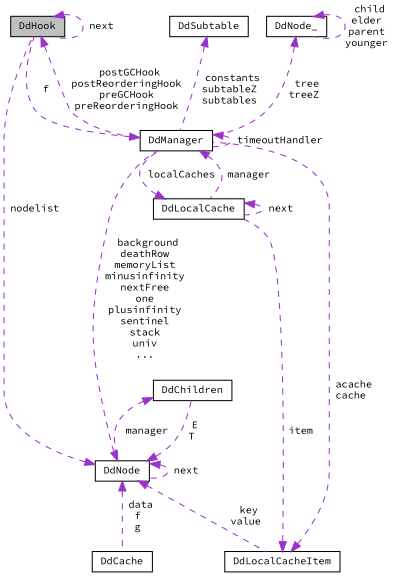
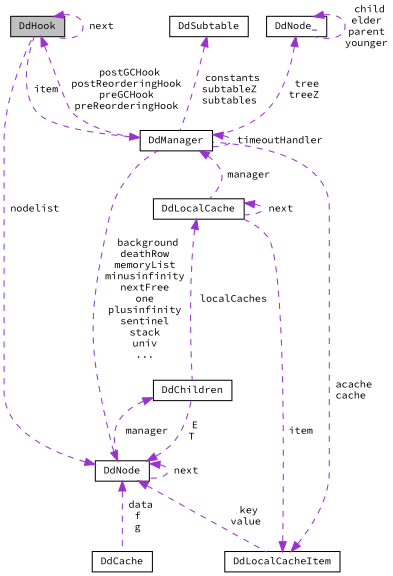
(43, 90) -> (43, 90)
(140, 173) -> (191, 305)
